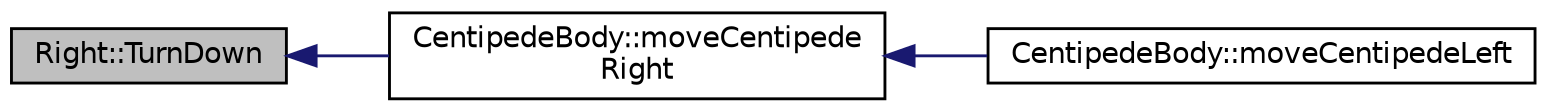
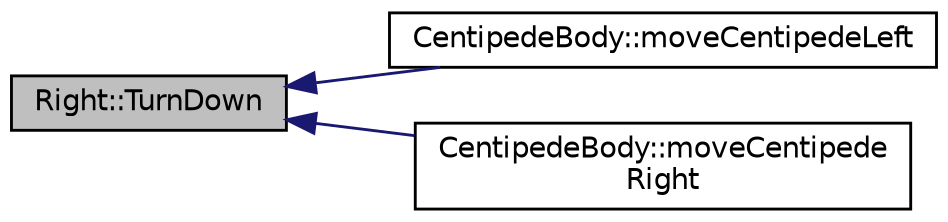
(951, 56) -> (378, 75)
